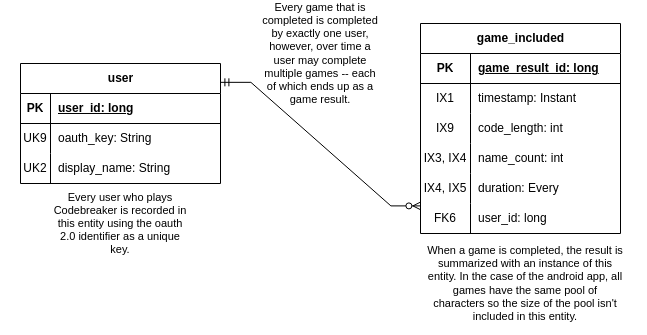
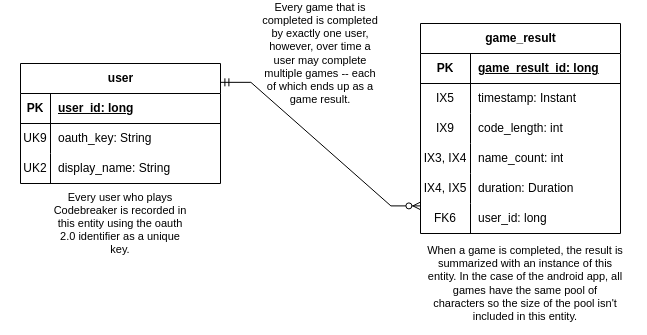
(521, 39) -> (521, 39)
(446, 99) -> (446, 99)
(524, 189) -> (533, 189)
